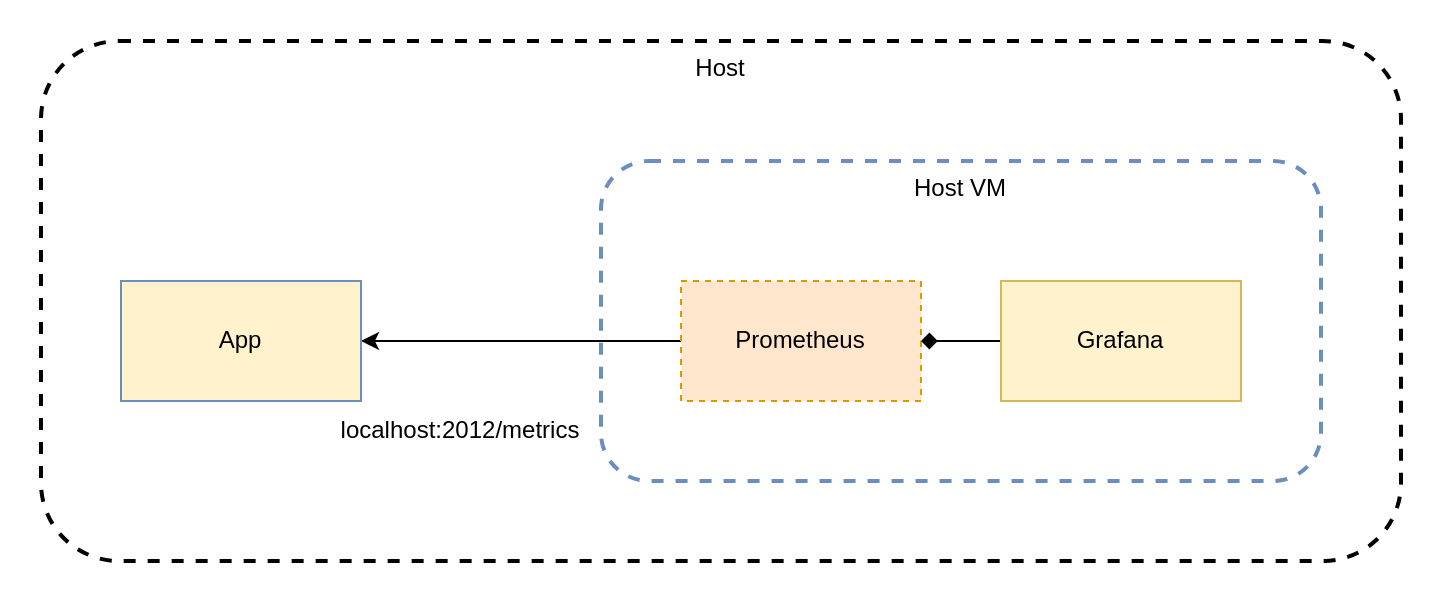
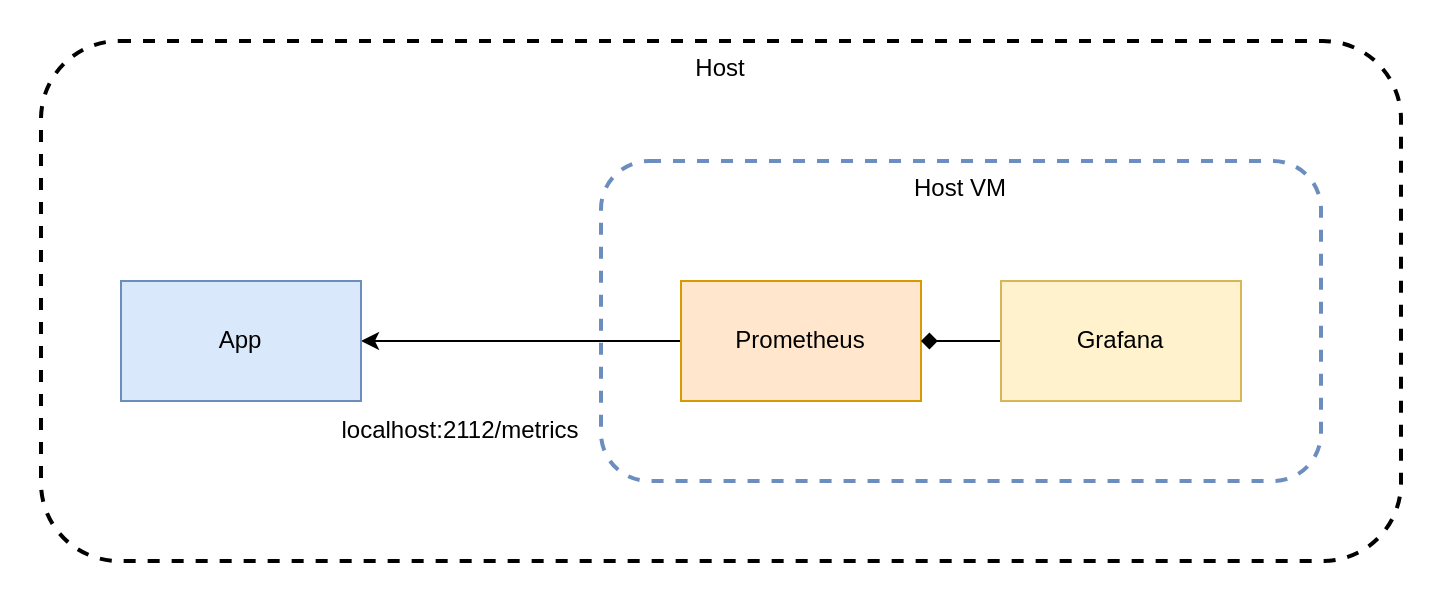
(241, 341) -> (241, 341)
(801, 341) -> (801, 341)
(461, 431) -> (461, 431)
